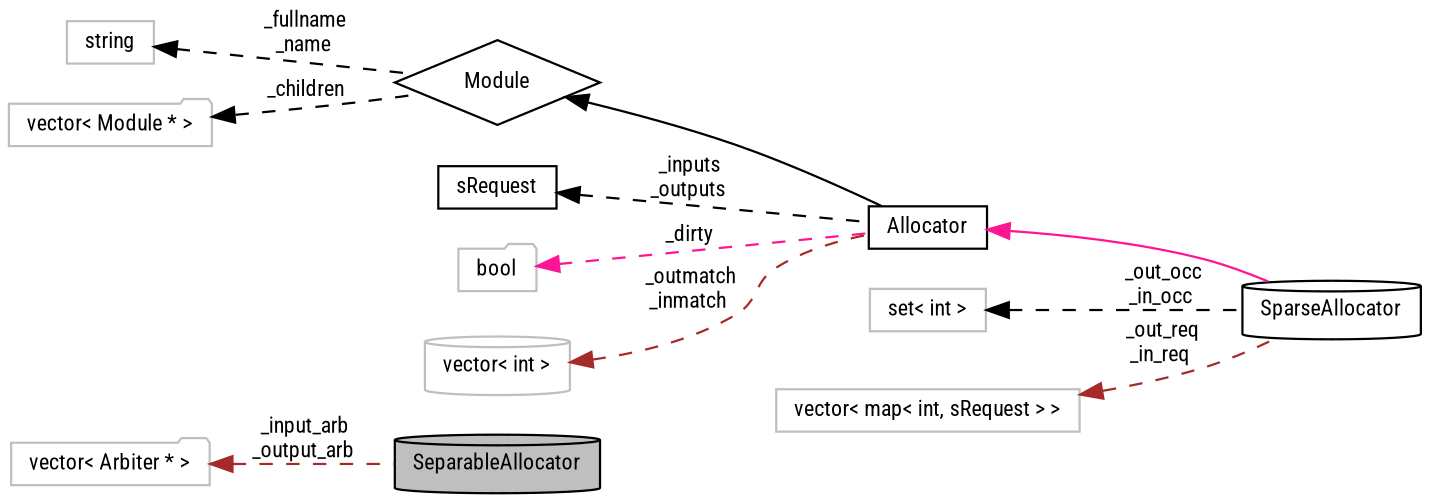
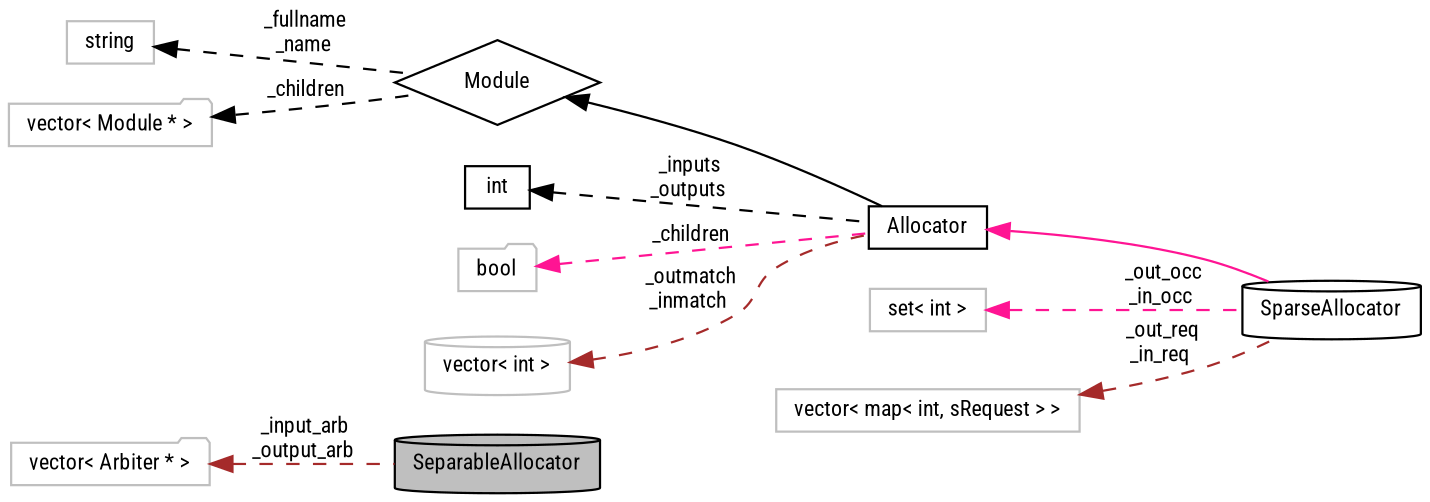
(497, 187) -> (497, 187)
(688, 235) -> (688, 235)
(1125, 310) -> (1125, 310)
